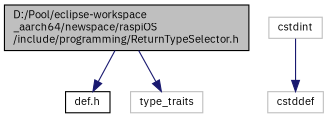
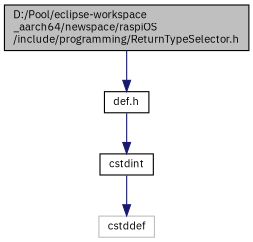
(296, 28) -> (127, 164)
(167, 102) -> none
none -> (127, 128)
